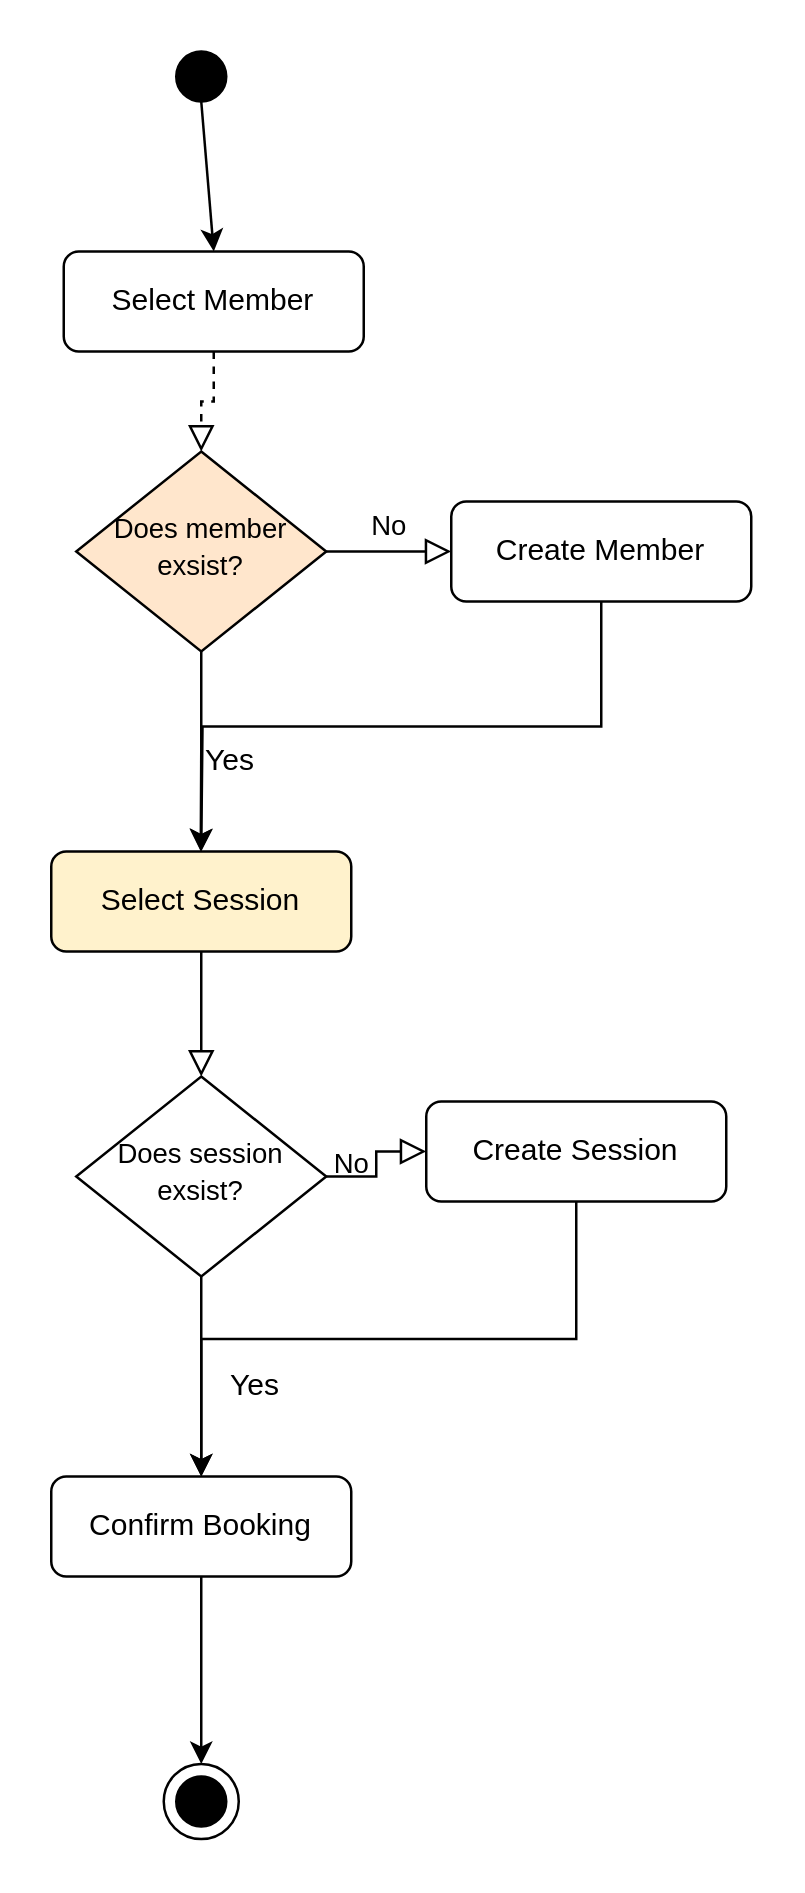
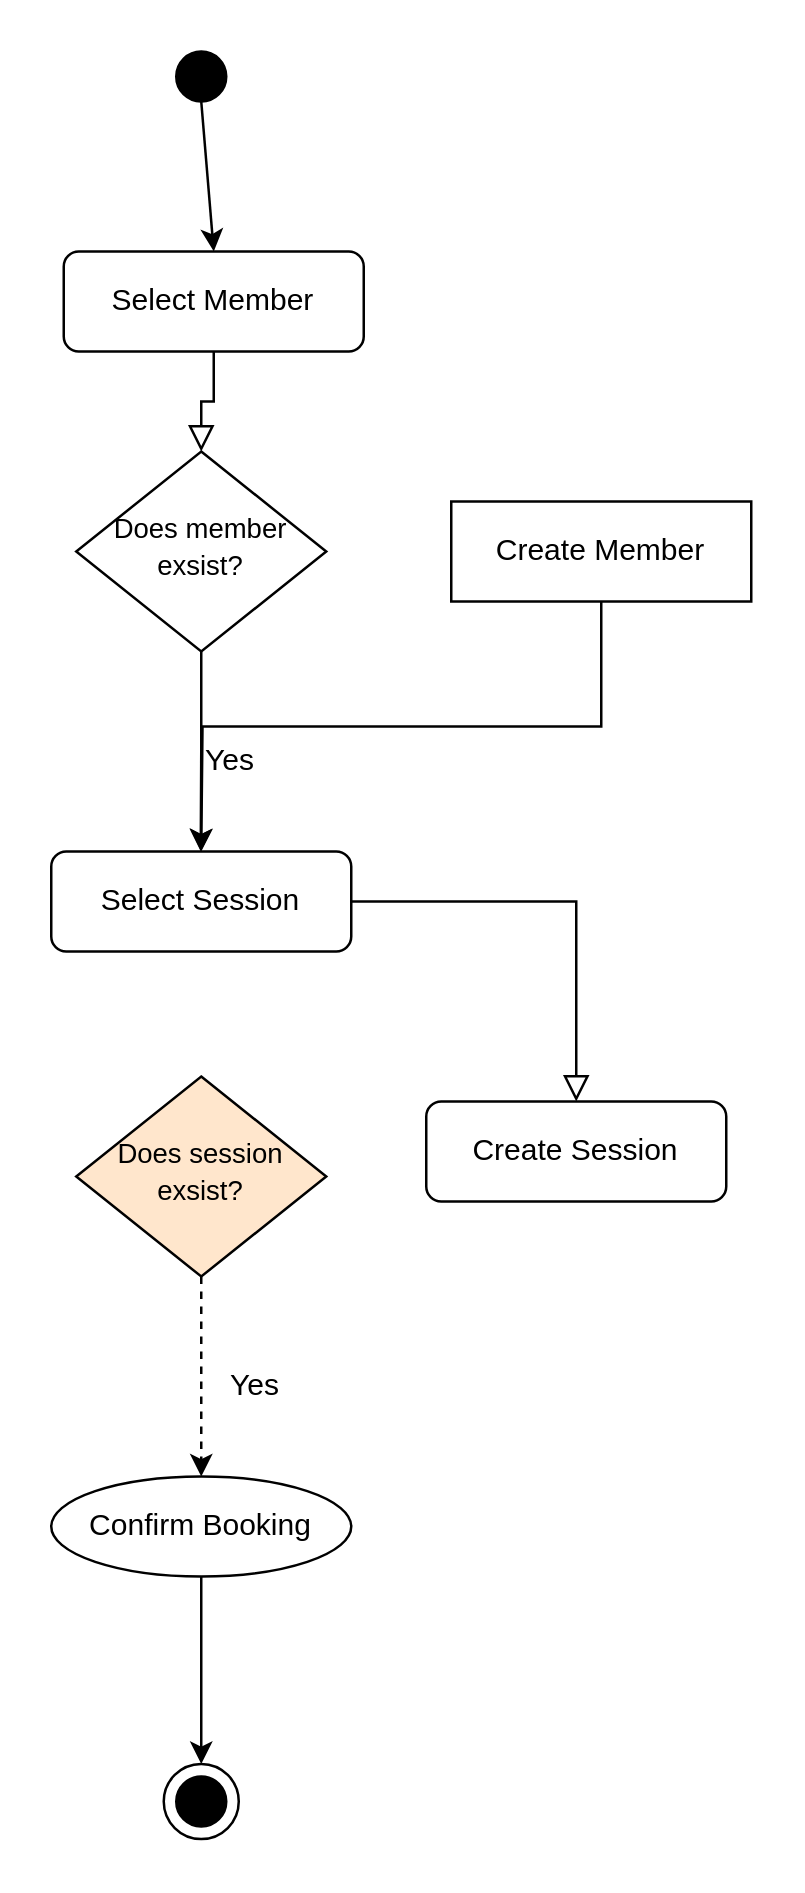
(214, 397) -> (214, 397)
(201, 551) -> (201, 551)
(376, 551) -> none
(601, 551) -> (601, 551)
(201, 901) -> (201, 901)
(201, 1001) -> (550, 901)
(201, 1176) -> (201, 1176)
(375, 1176) -> none
(201, 1307) -> (201, 1307)
(460, 1339) -> none
(201, 1526) -> (201, 1526)
